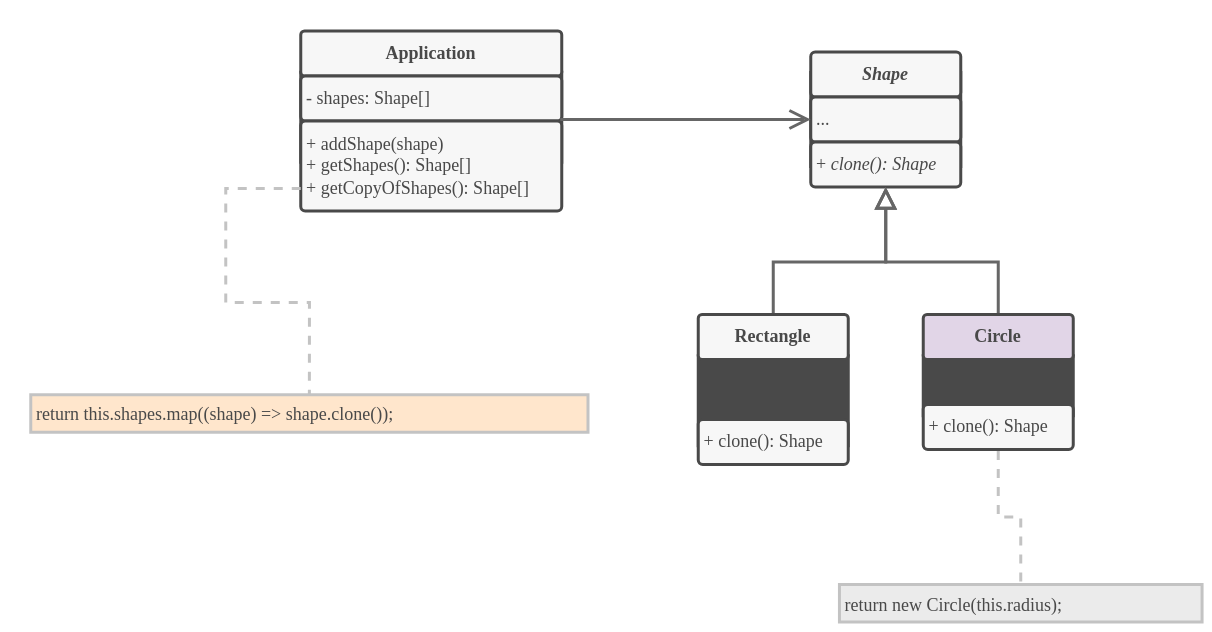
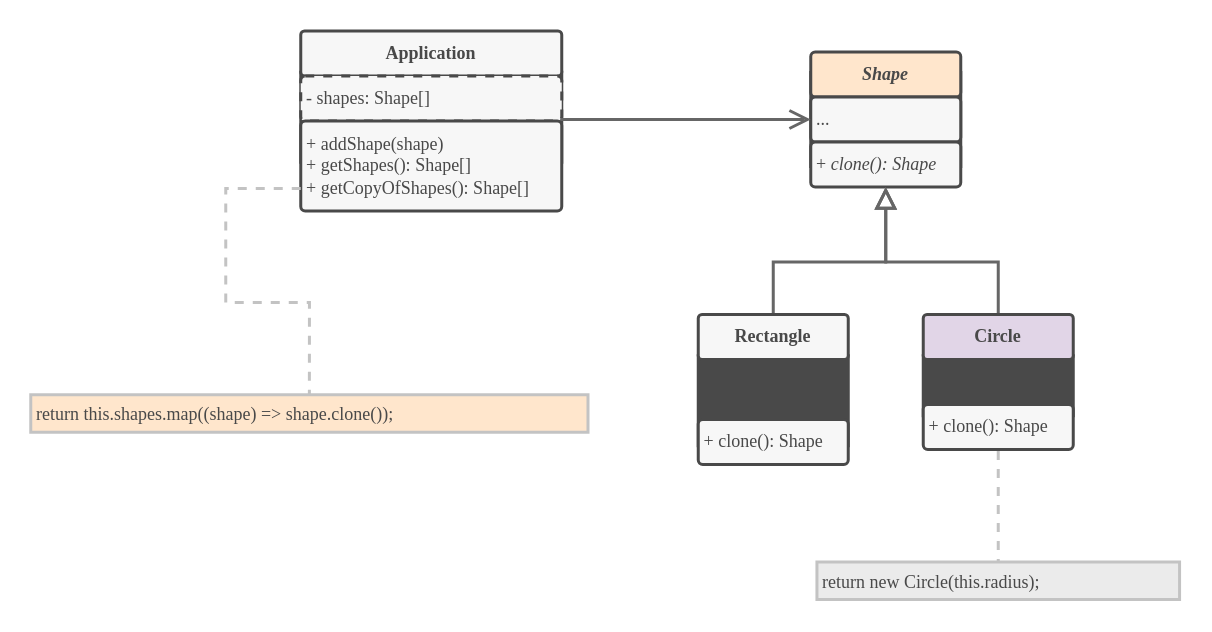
(886, 74) -> (886, 74)
(431, 98) -> (431, 98)
(1021, 603) -> (998, 581)
